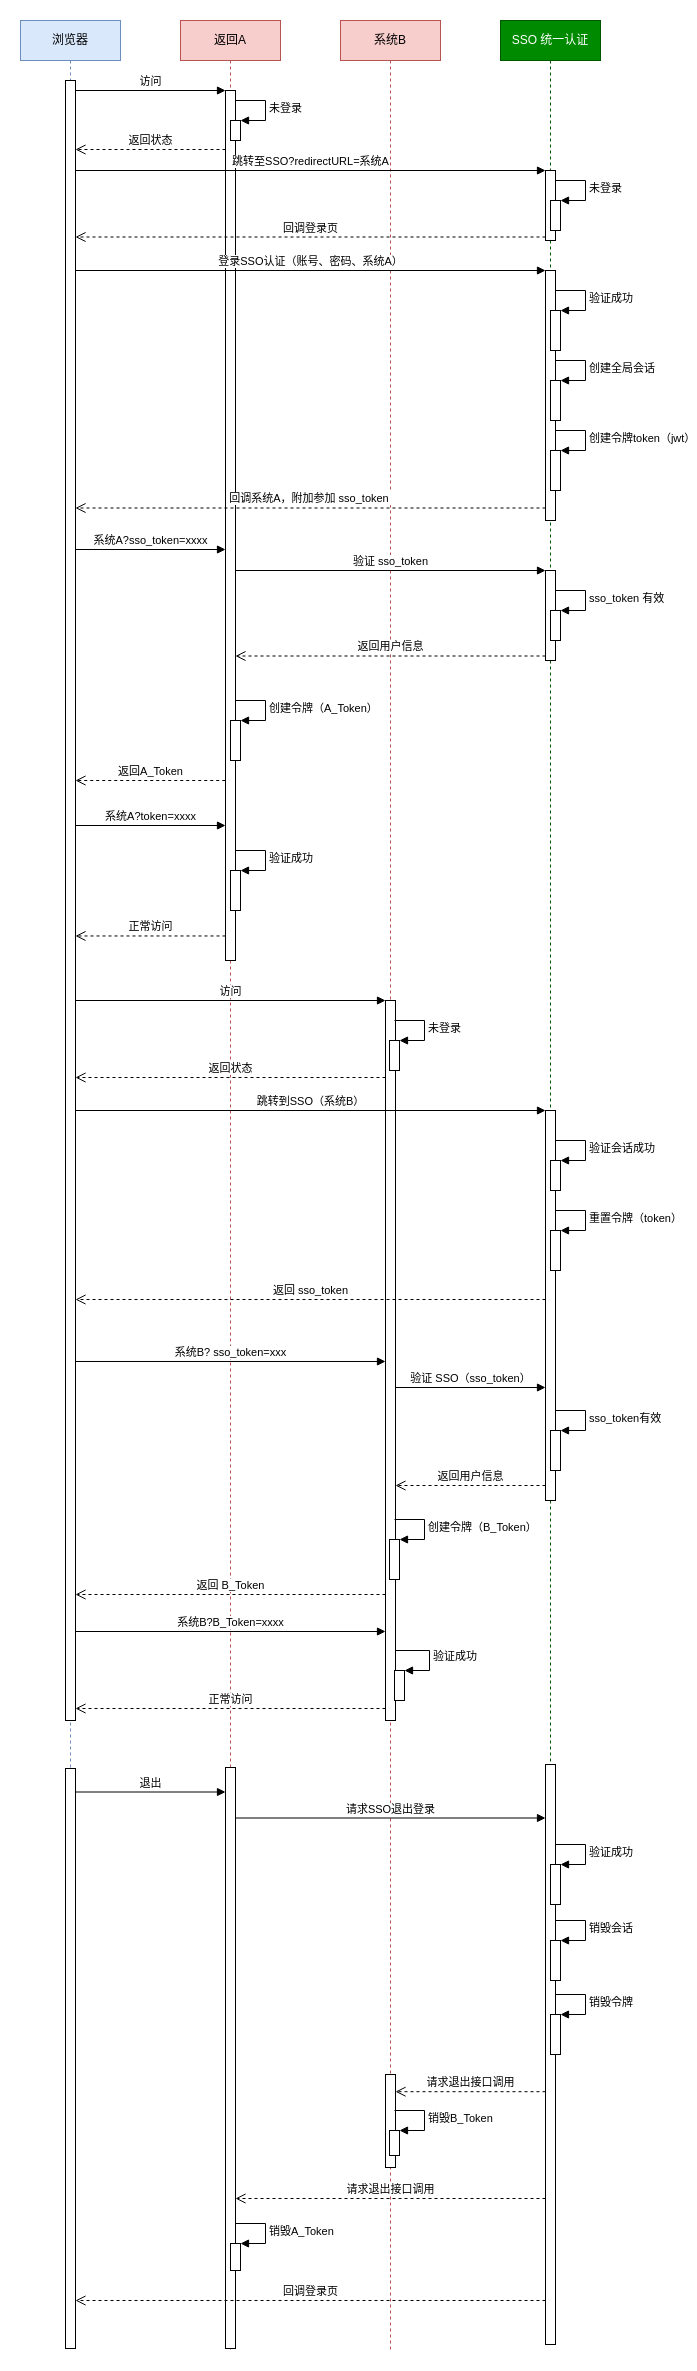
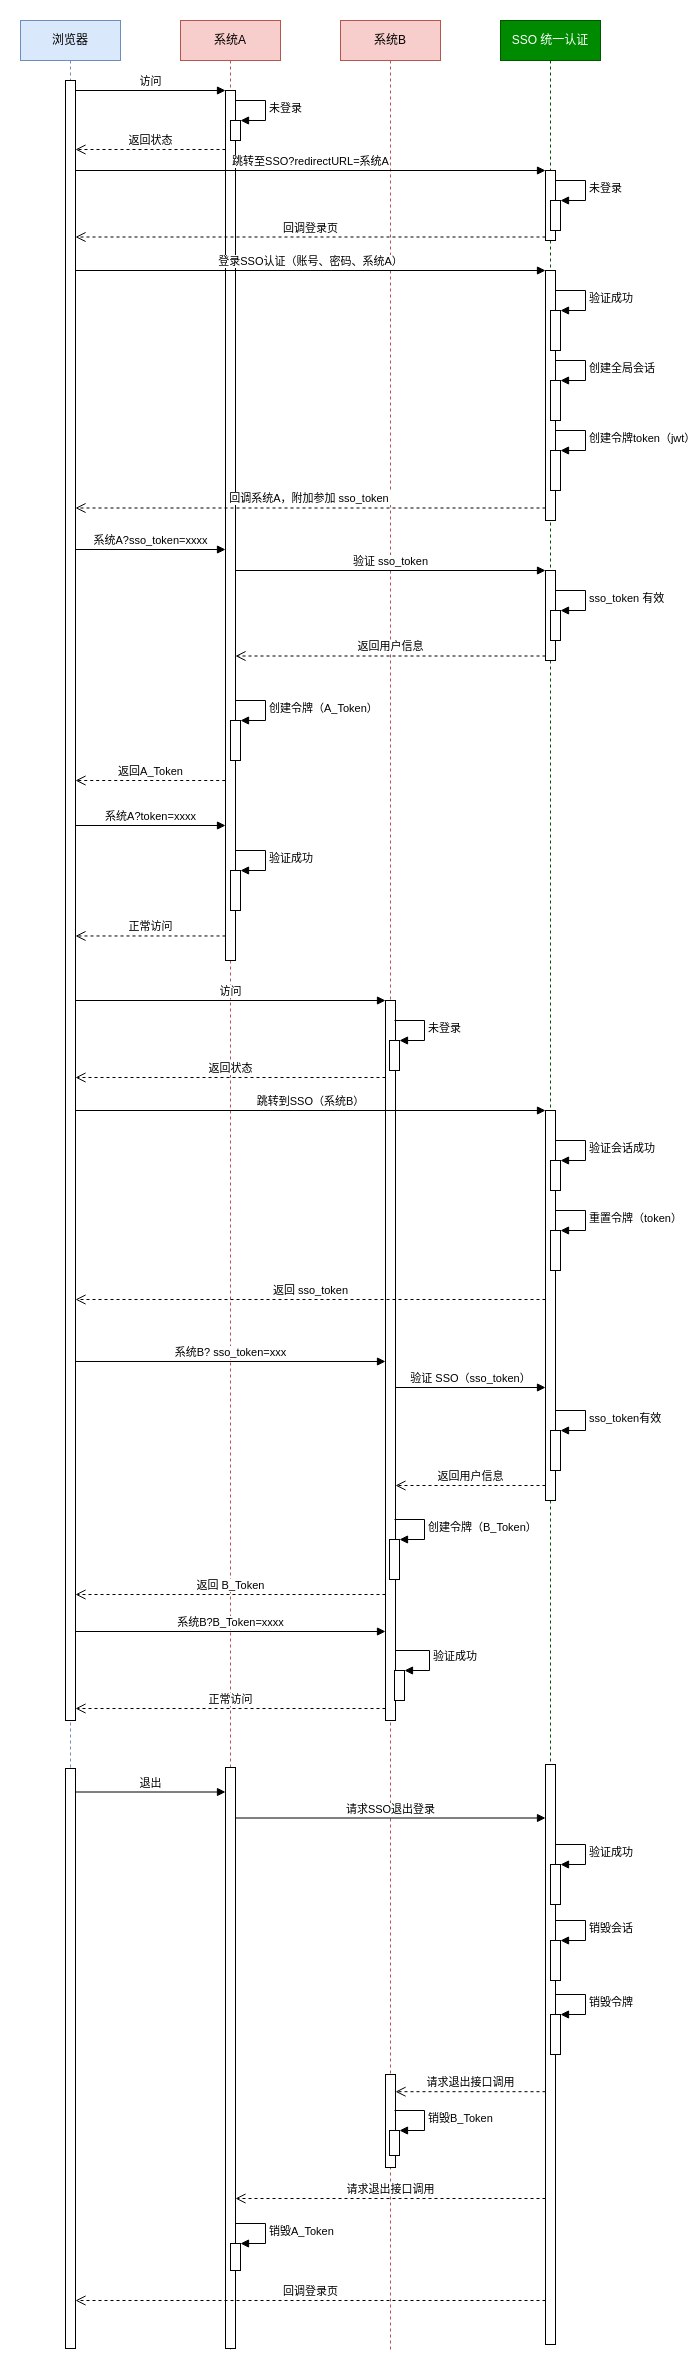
(231, 41) -> (231, 41)
